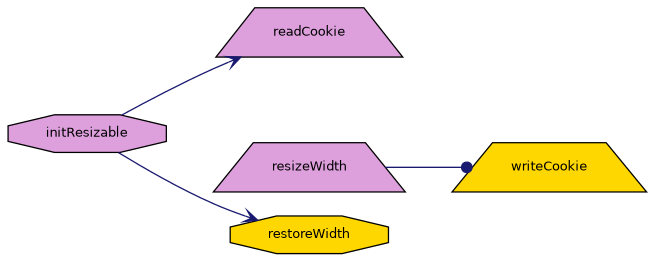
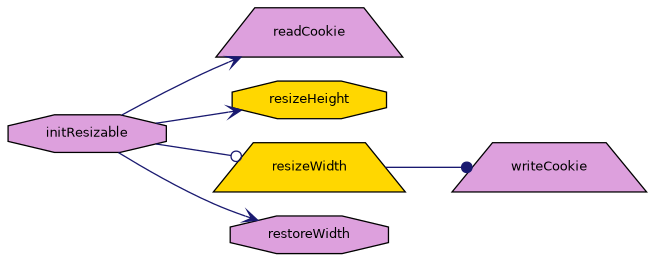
none -> (309, 100)
none -> (194, 150)
(309, 167) -> (309, 167)
(549, 167) -> (549, 167)
(309, 235) -> (309, 235)
